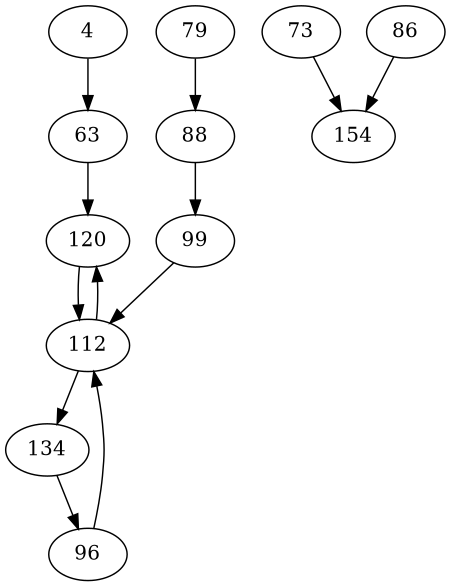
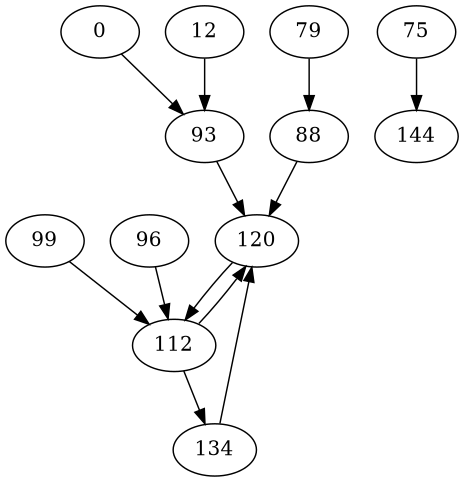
(88, 32) -> (100, 32)
none -> (205, 32)
(301, 32) -> (417, 32)
(406, 32) -> none
(88, 136) -> (205, 136)
(354, 136) -> (417, 136)
(195, 182) -> (287, 182)
(65, 495) -> (234, 353)
